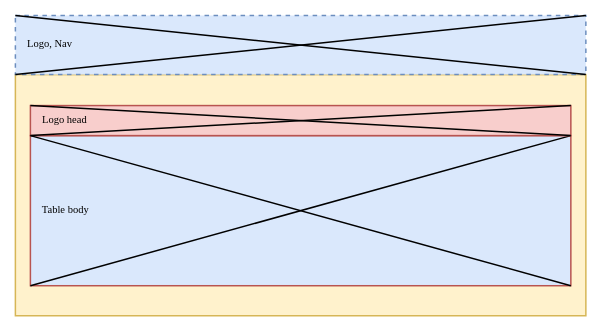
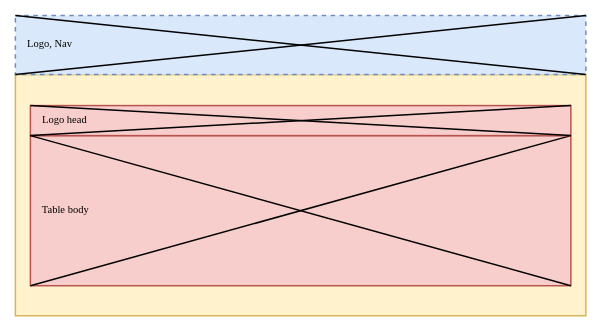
(300, 210) -> (300, 210)
